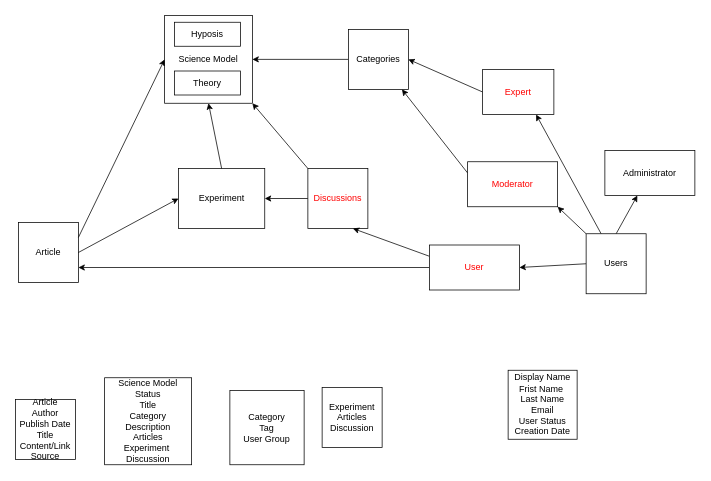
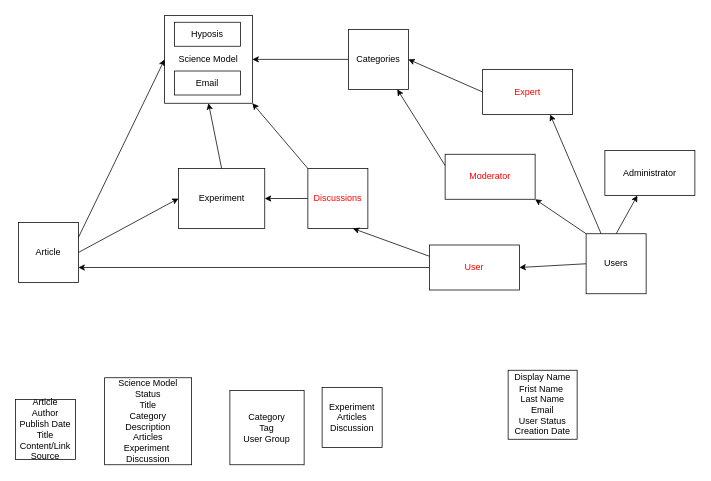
(207, 83) -> (207, 83)
(518, 92) -> (528, 92)
(513, 184) -> (490, 177)
